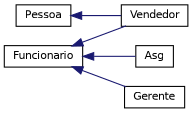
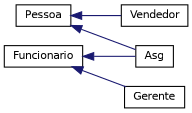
(104, 34) -> none
none -> (108, 39)
